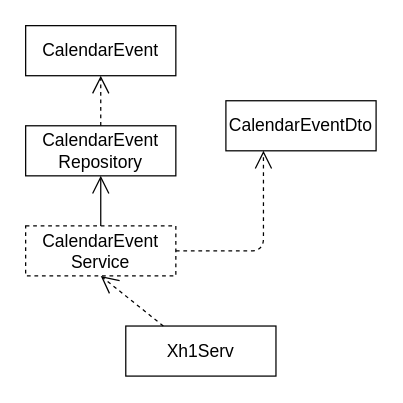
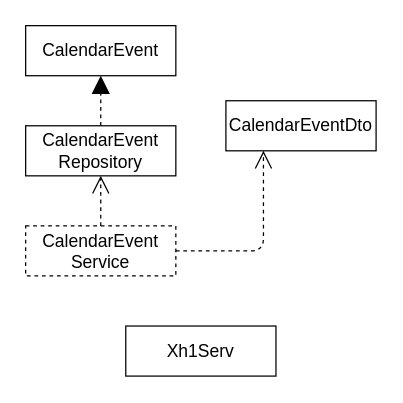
(101, 87) -> (101, 94)
(101, 202) -> (101, 202)
(133, 302) -> none
